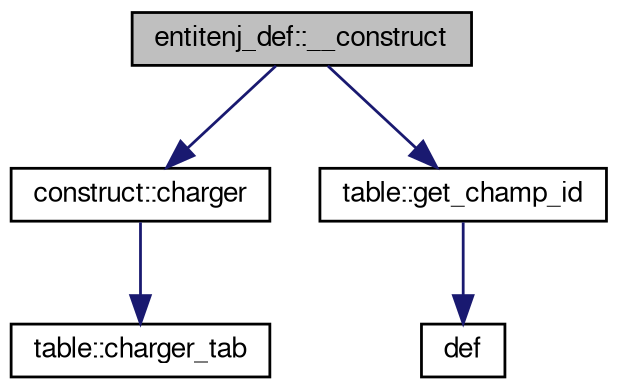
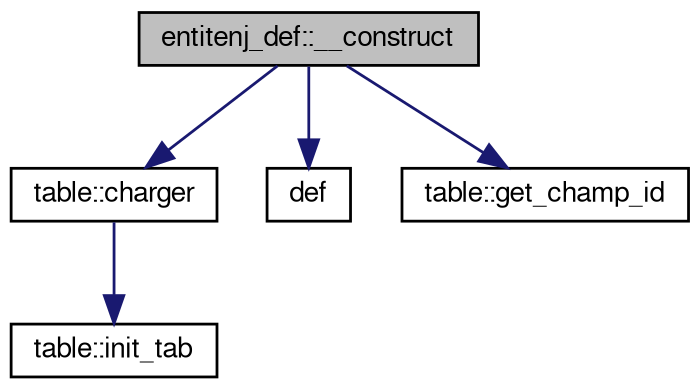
(140, 195) -> (114, 195)
(463, 259) -> (309, 103)
(140, 351) -> (114, 351)
